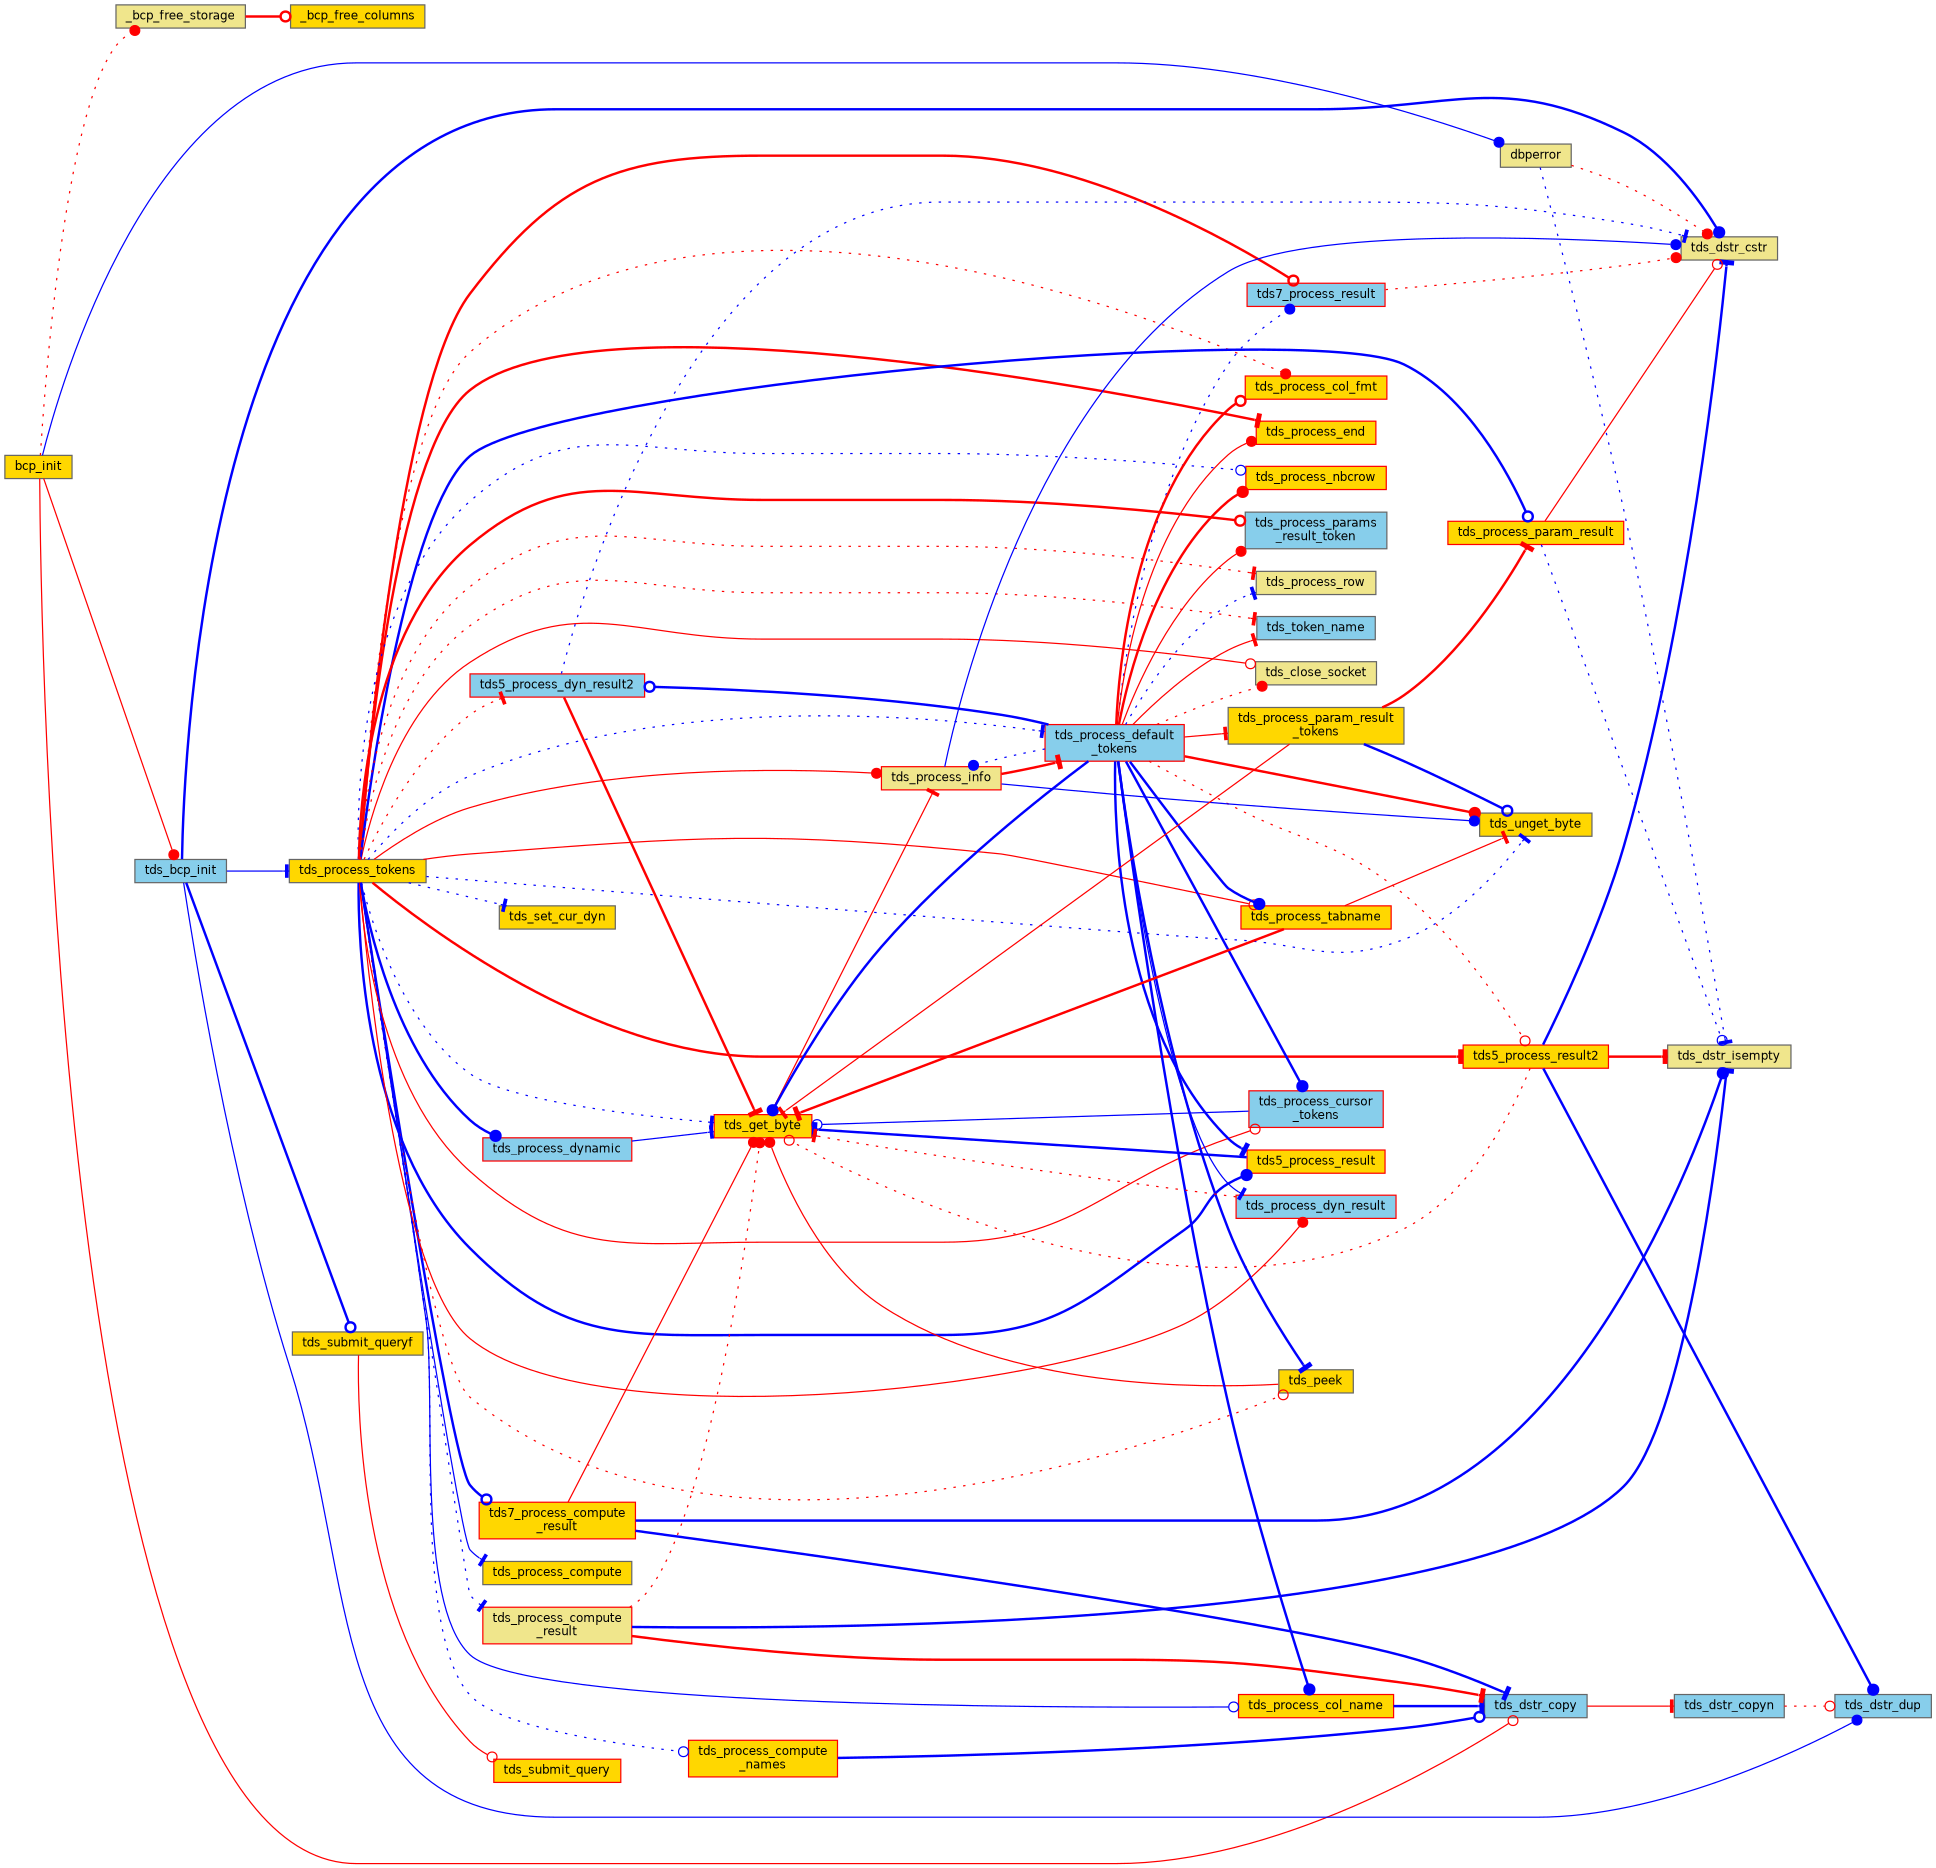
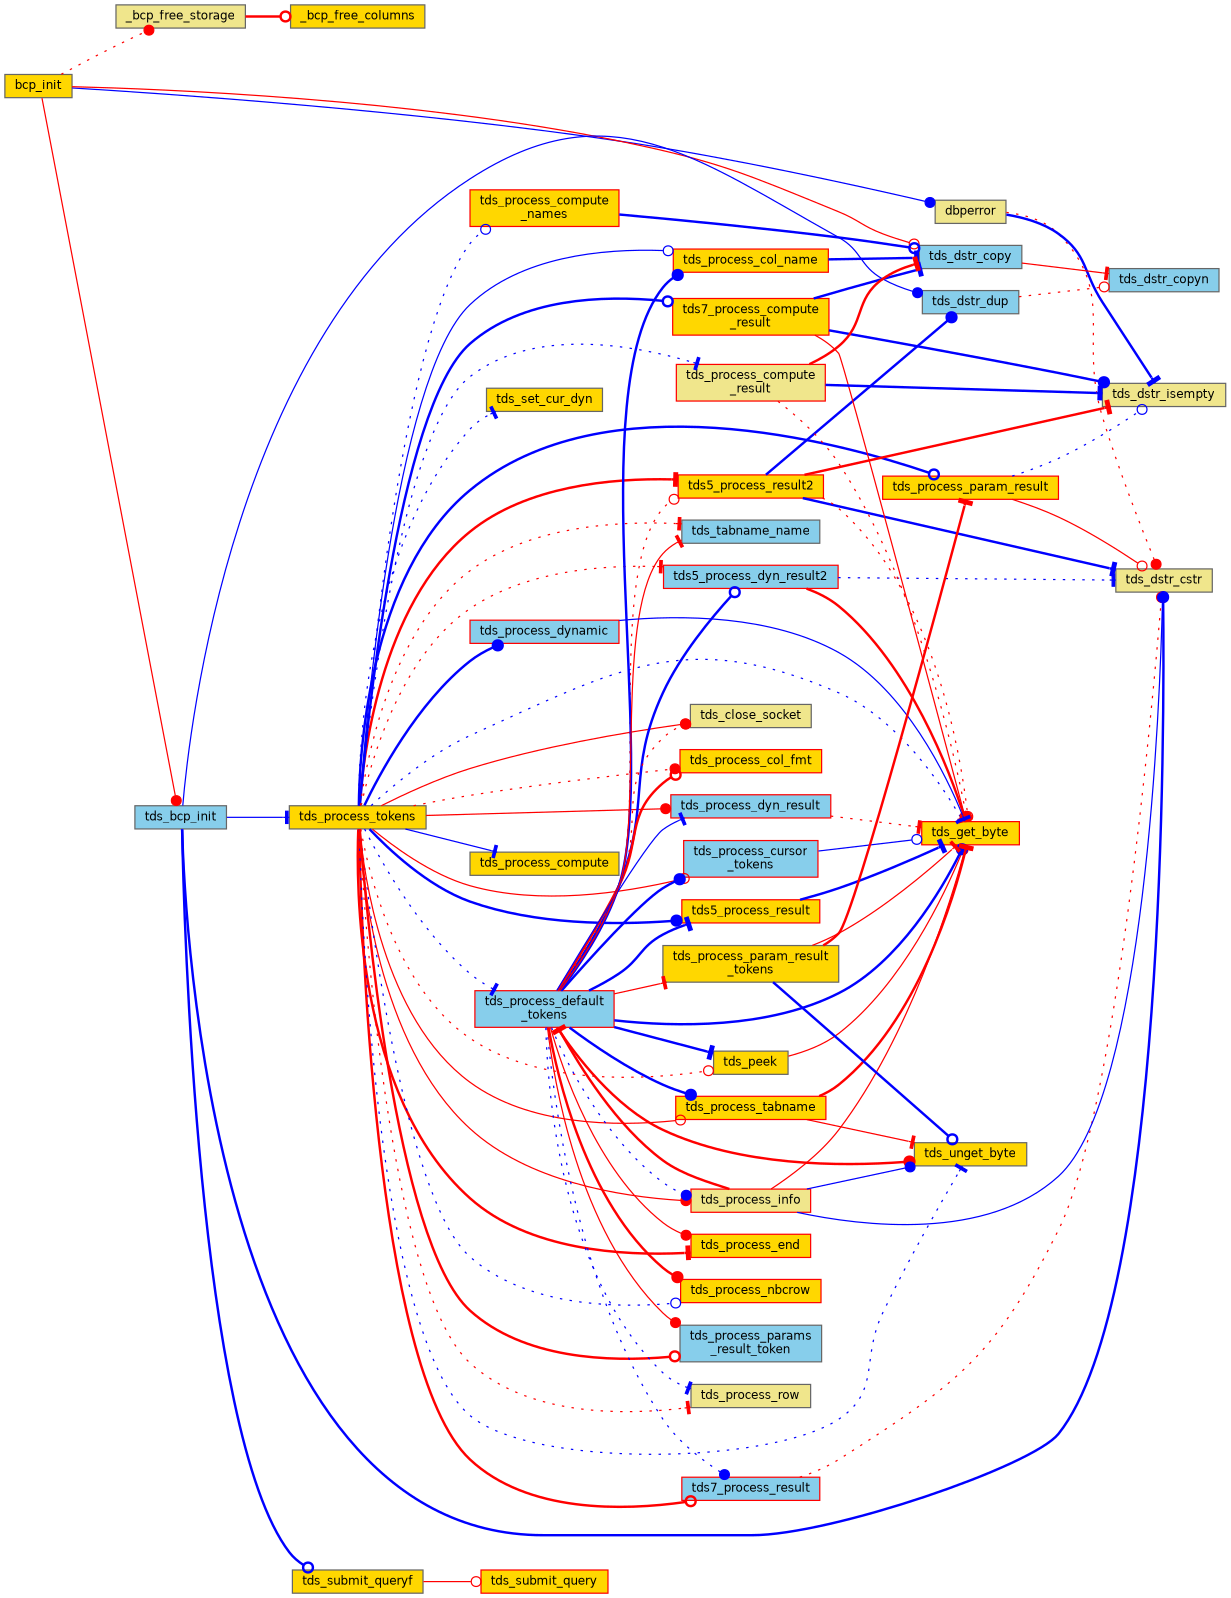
(1643, 601) -> (1102, 301)
(1316, 628) -> (751, 532)
(851, 955) -> (895, 1037)
(1805, 1706) -> (1059, 292)
